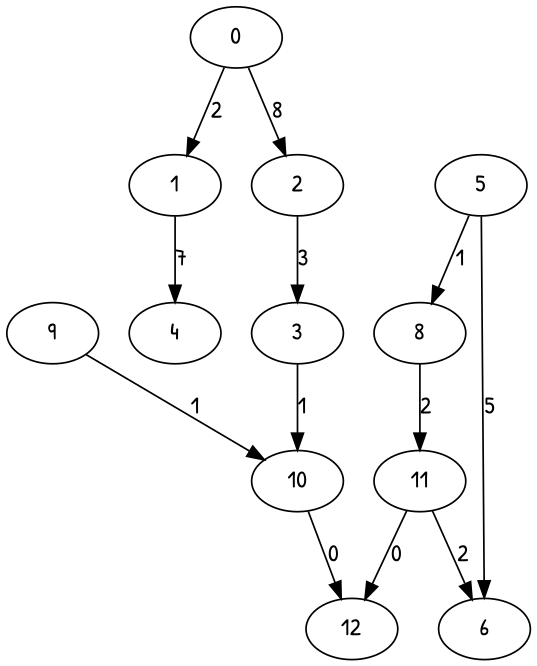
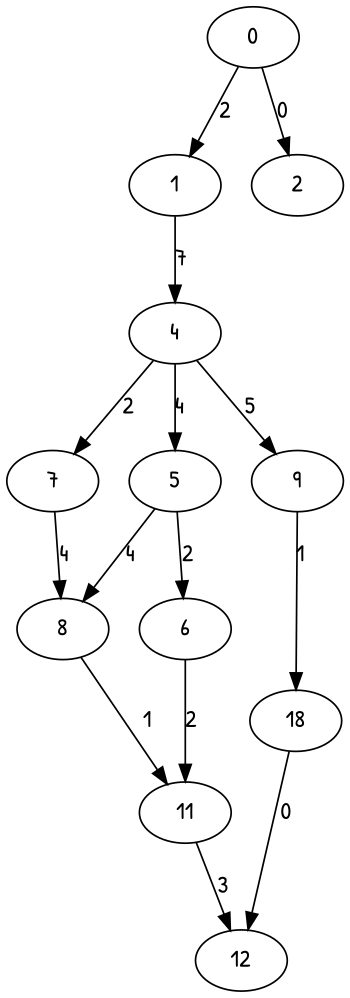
(278, 111) -> (283, 111)
(461, 259) -> (131, 555)
(298, 333) -> none
none -> (175, 399)
none -> (231, 401)
(426, 407) -> (148, 721)
(490, 407) -> (188, 555)
none -> (53, 481)
(298, 481) -> (296, 721)
(449, 547) -> (185, 712)
(397, 555) -> (224, 887)
